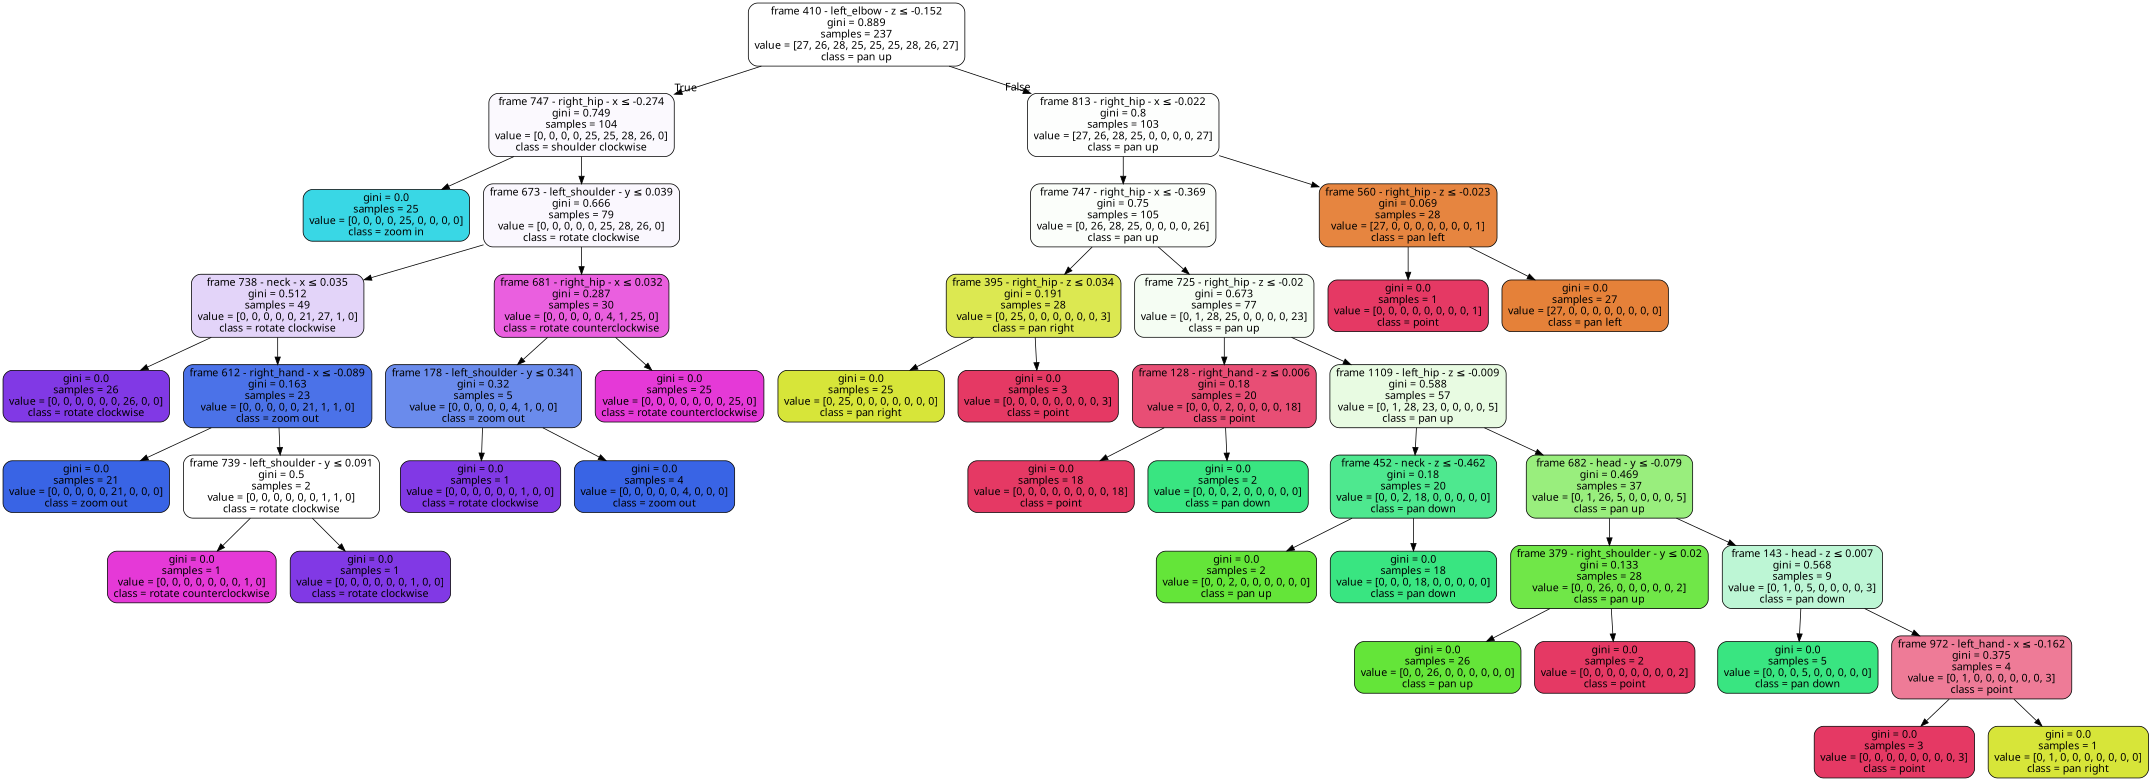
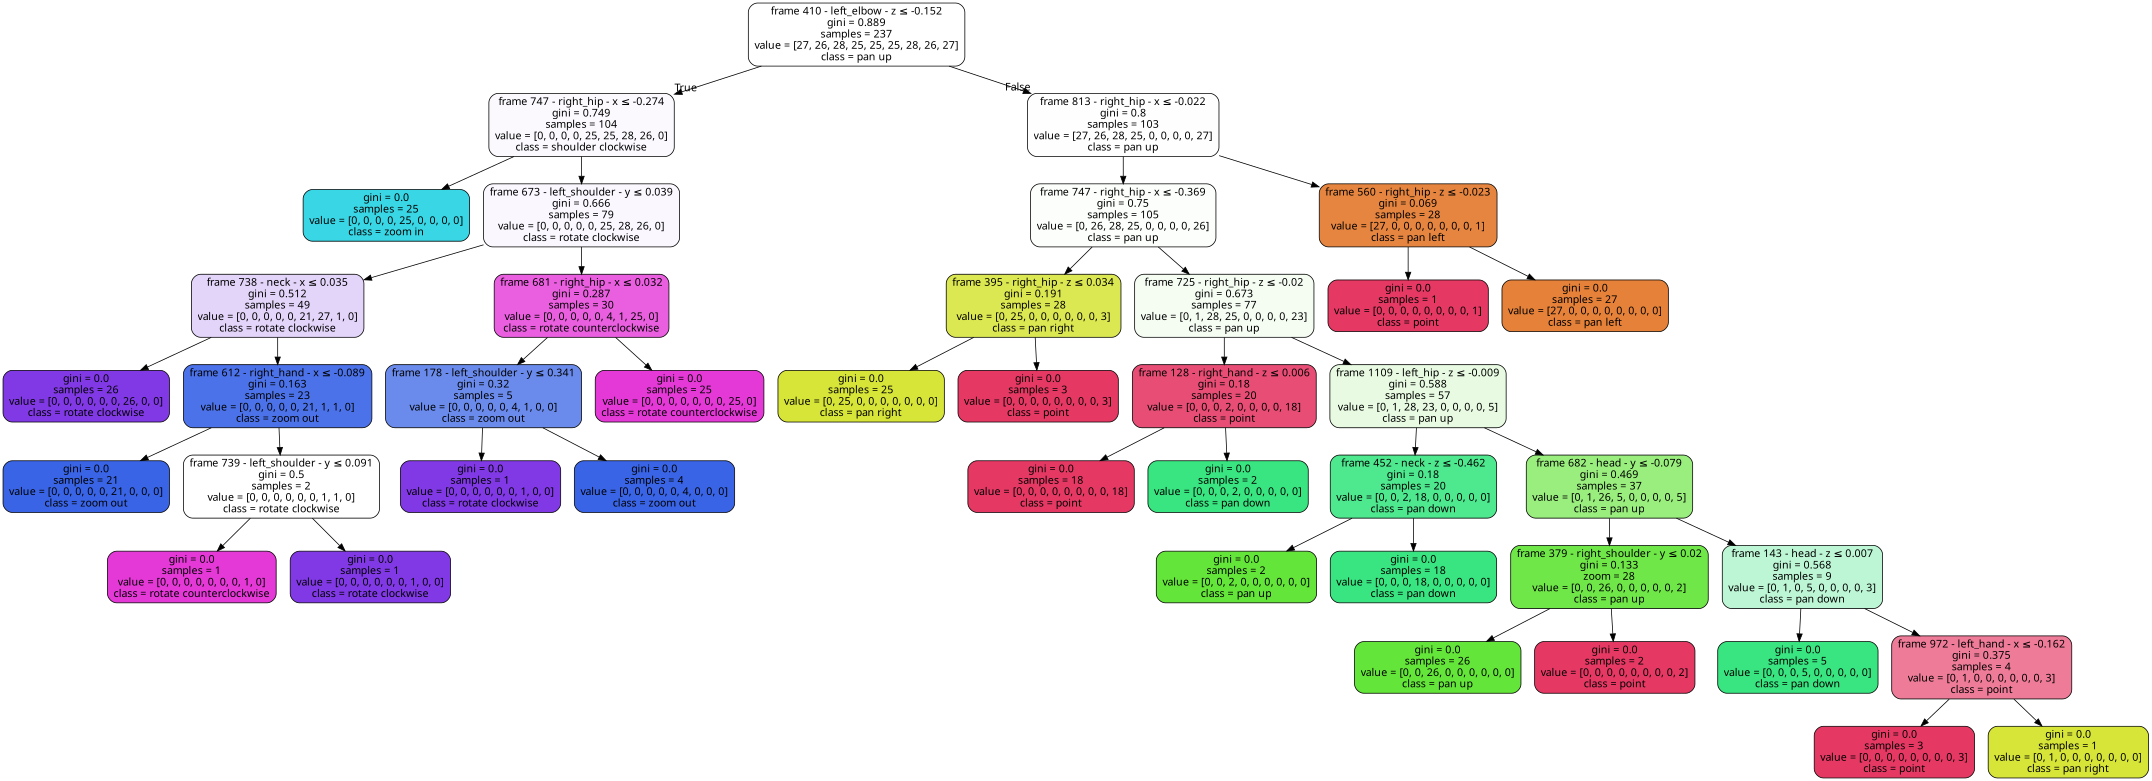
(1609, 577) -> (1609, 577)
